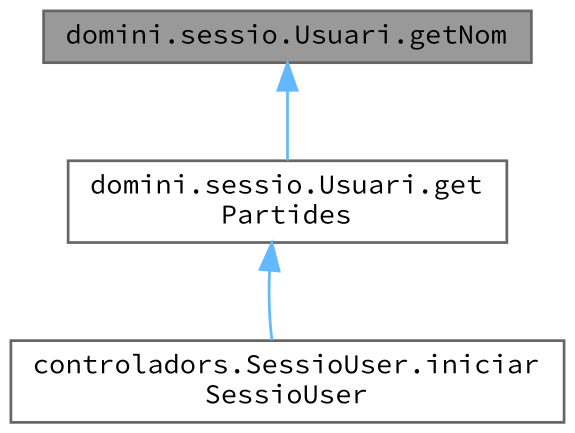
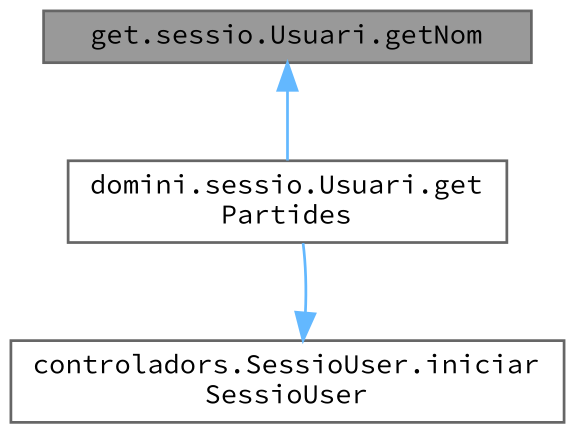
(287, 37) -> (287, 37)
(269, 305) -> (306, 278)
